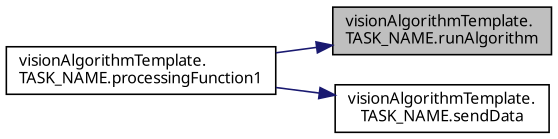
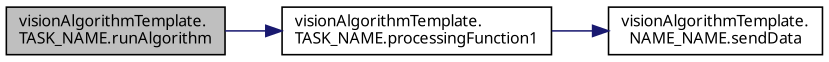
(296, 50) -> (245, 31)
(442, 109) -> (716, 31)
